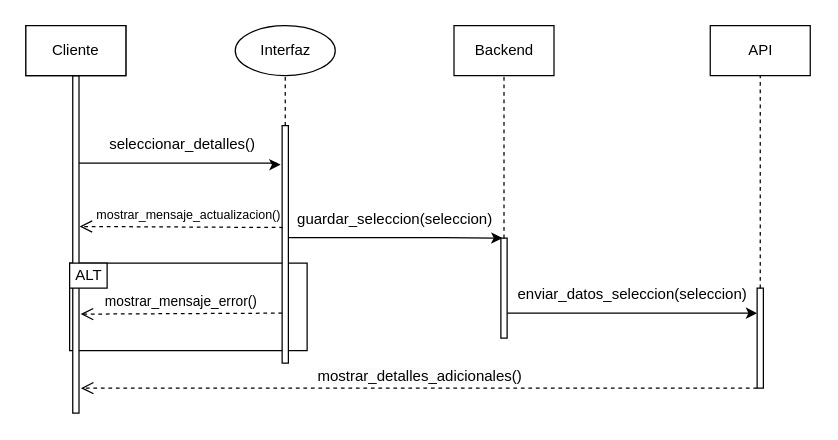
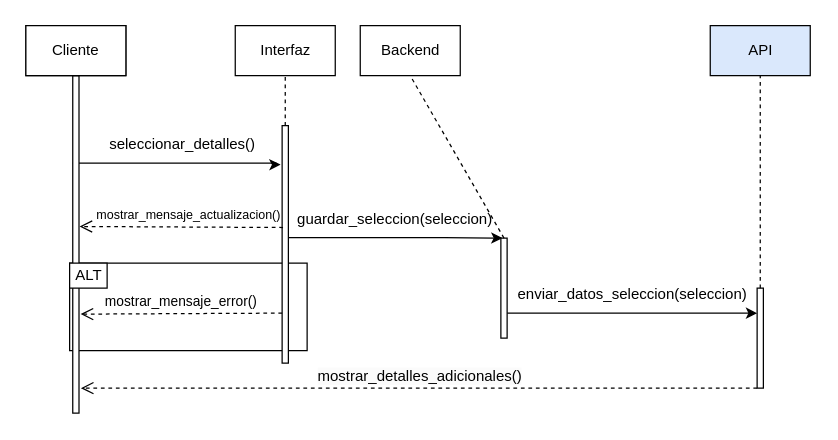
(285, 51) -> (285, 51)
(504, 51) -> (410, 51)
(760, 51) -> (760, 51)
